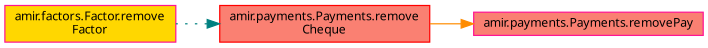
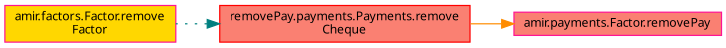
(325, 24) -> (345, 24)
(588, 24) -> (618, 24)
